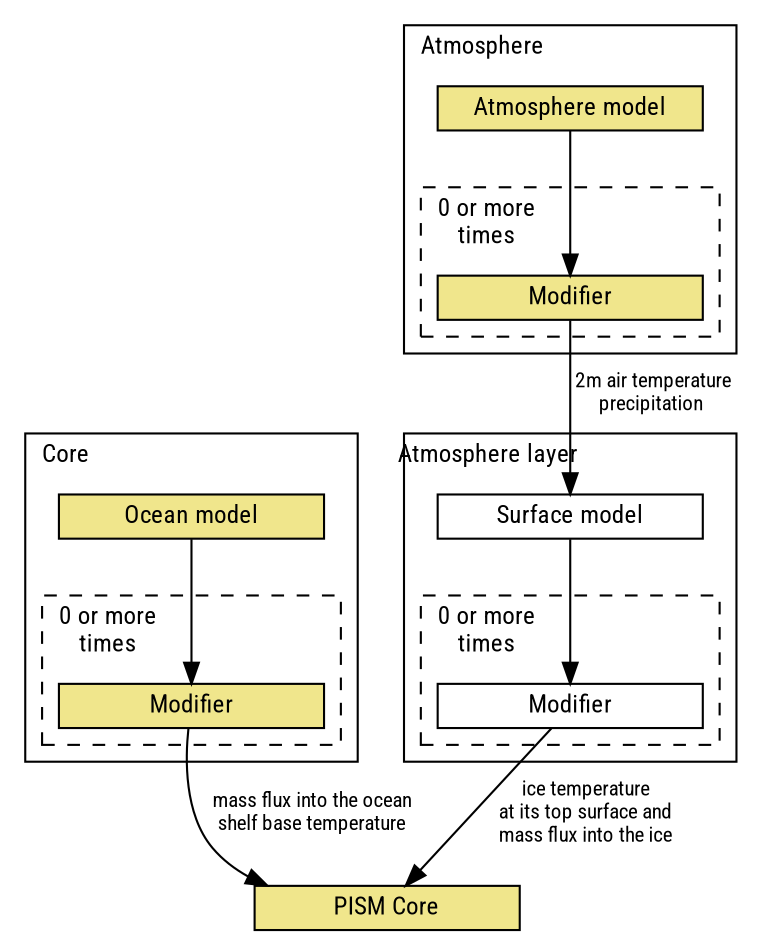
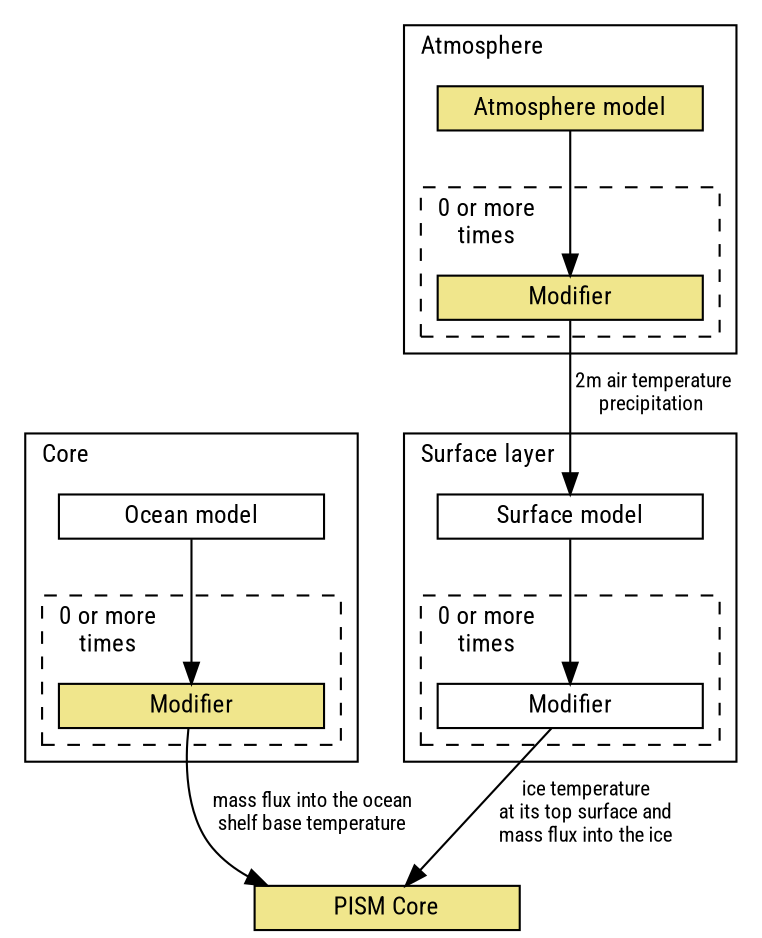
(488, 456) -> (488, 456)
(191, 517) -> (191, 517)
